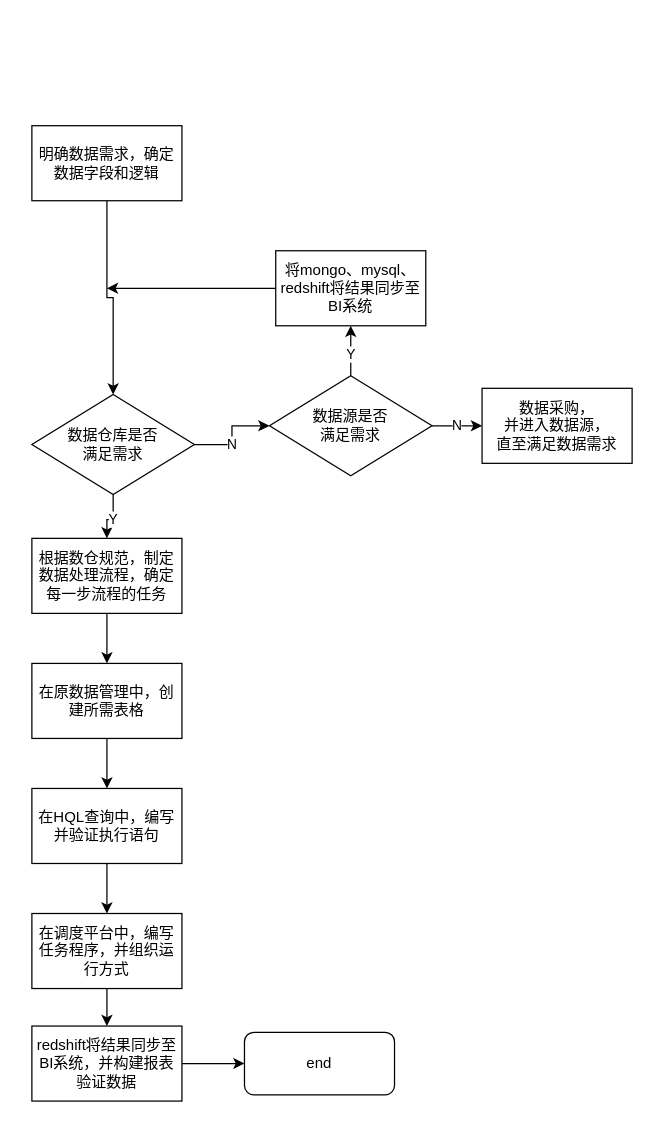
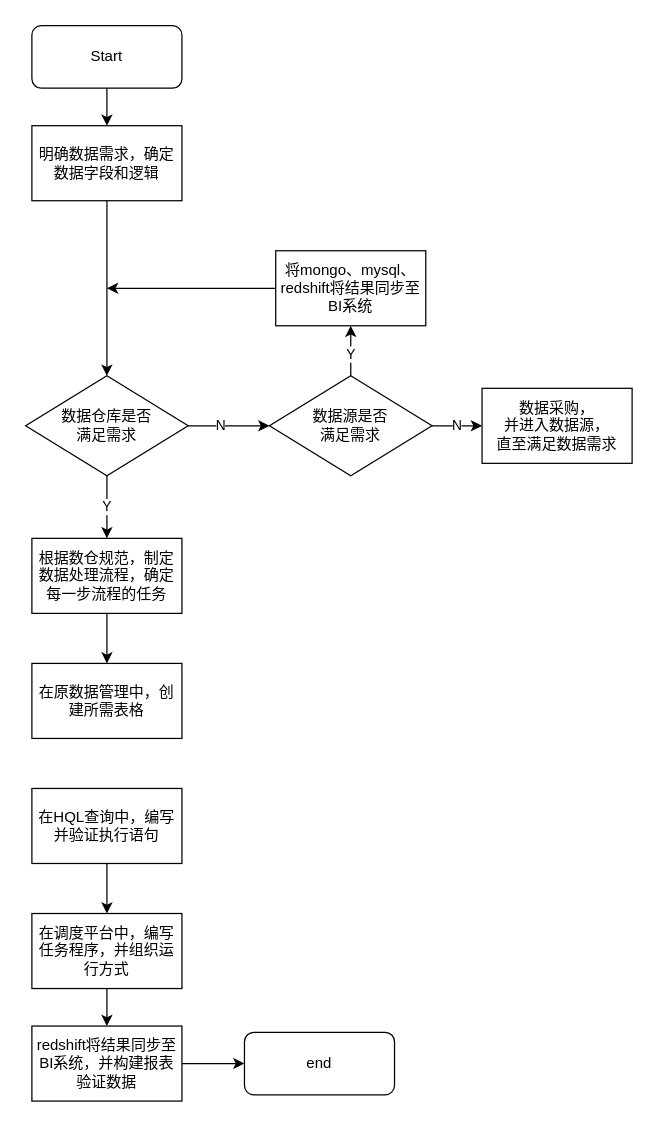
none -> (107, 57)
none -> (107, 102)
(113, 444) -> (107, 426)
(107, 759) -> none
